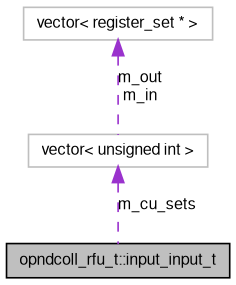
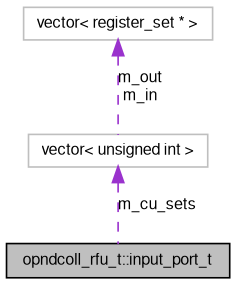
(118, 261) -> (118, 261)
